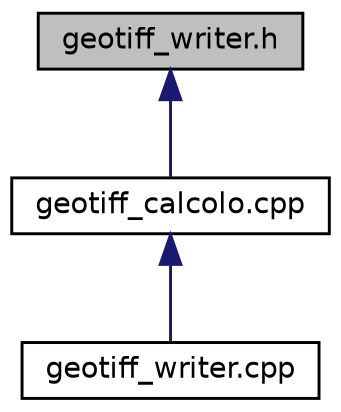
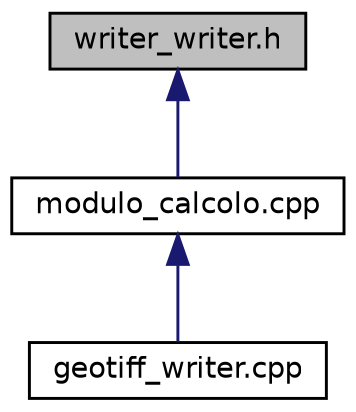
(171, 41) -> (178, 41)
(171, 206) -> (178, 206)
